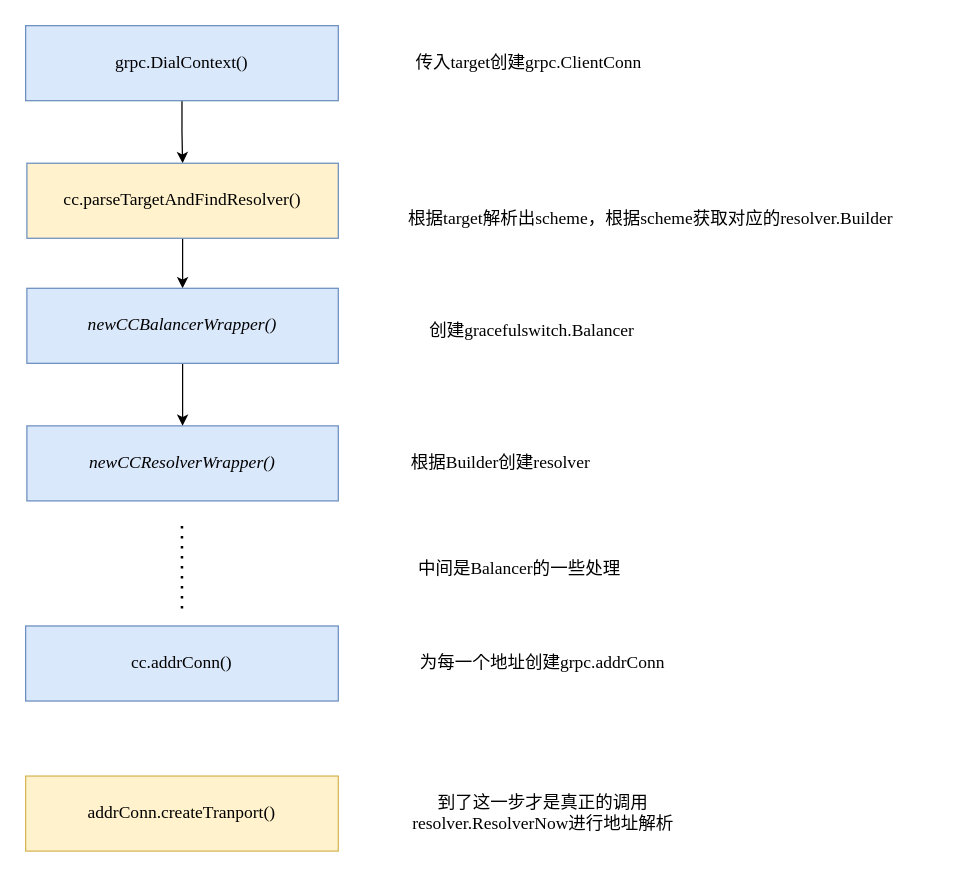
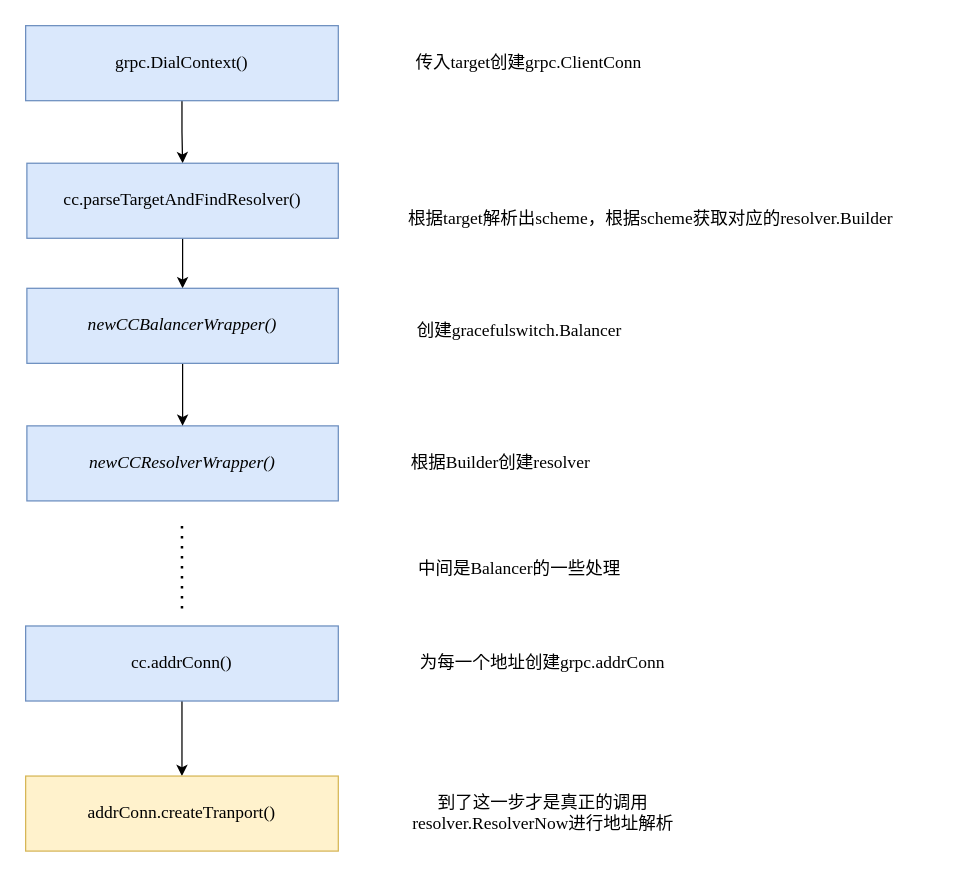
(183, 201) -> (183, 201)
(532, 332) -> (519, 332)
none -> (182, 734)
